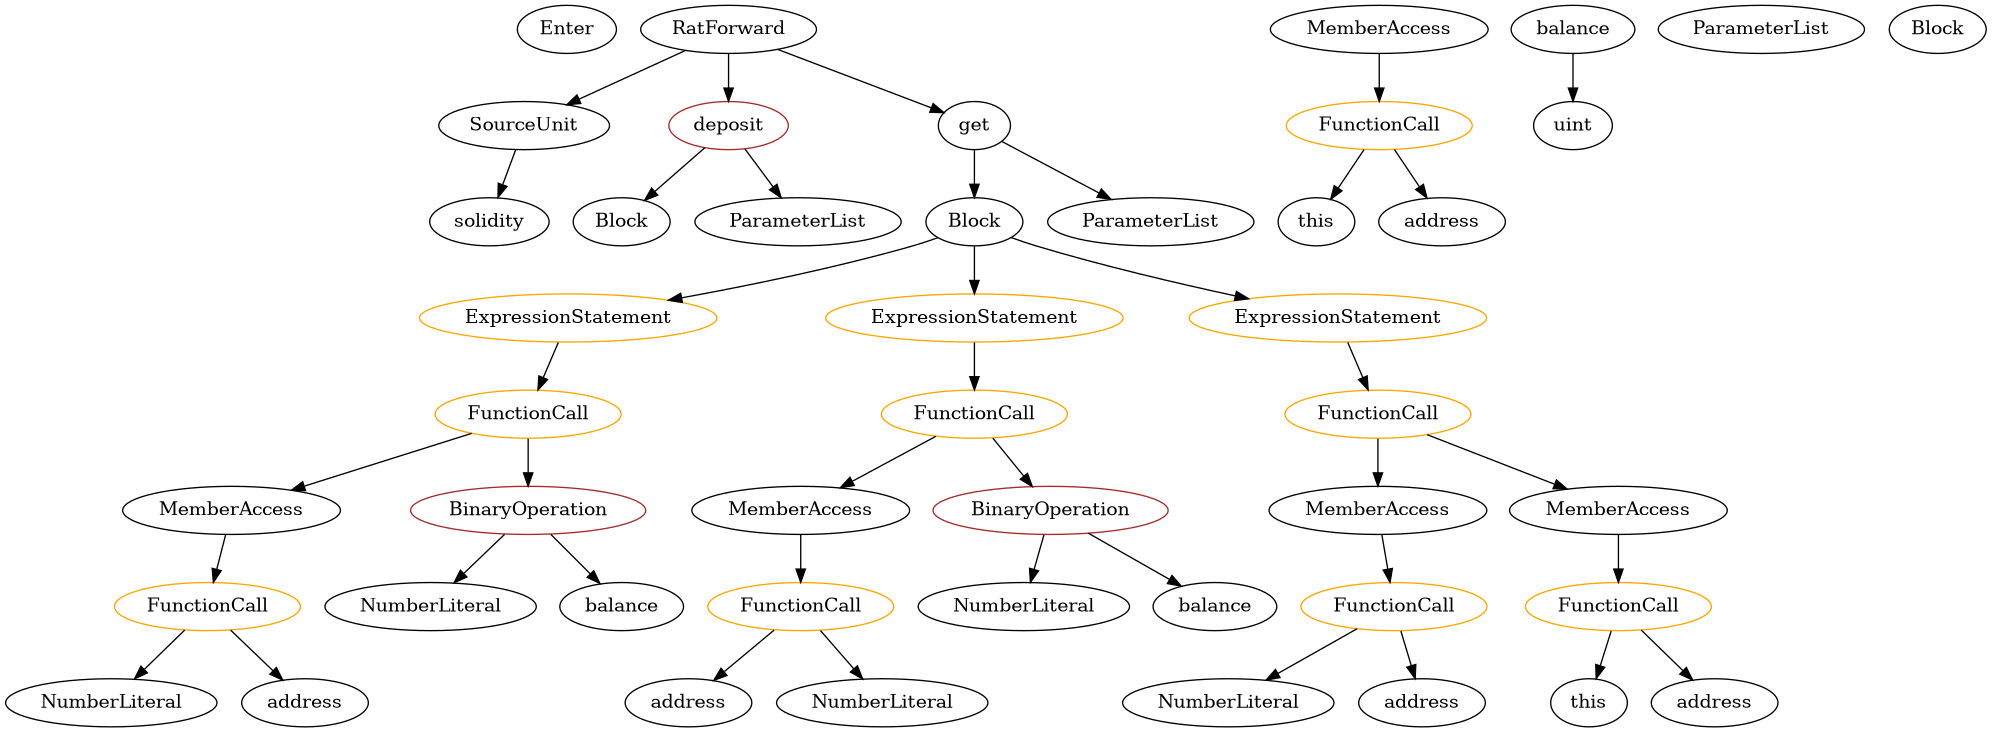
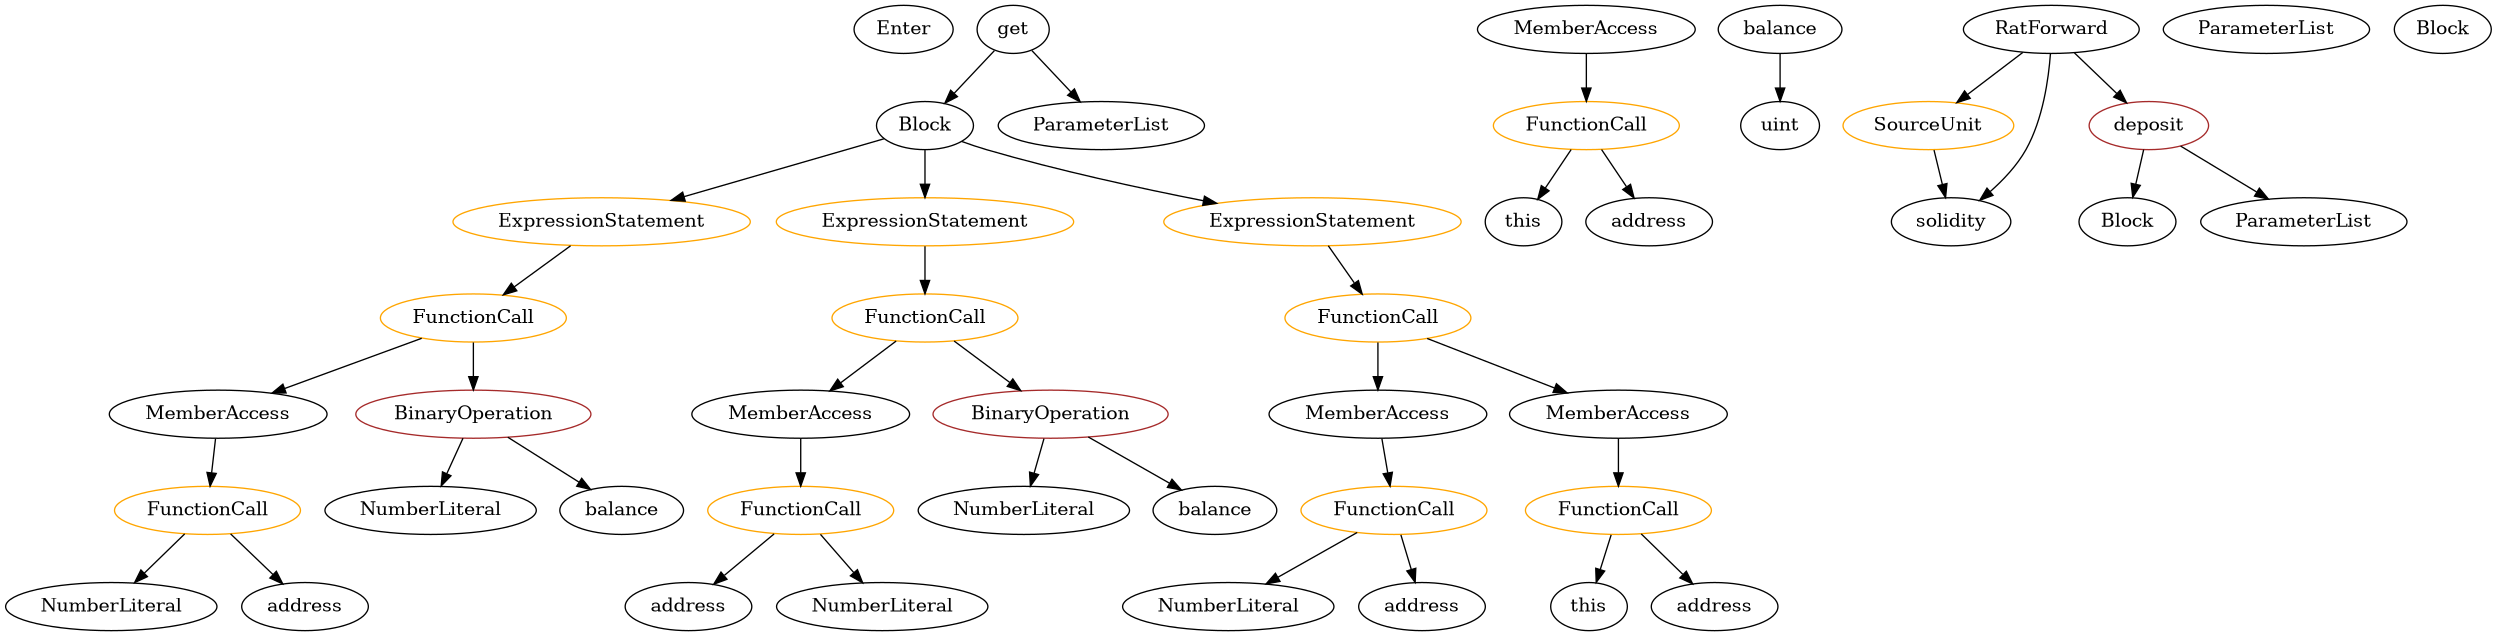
(855, 79) -> (2035, 129)
(524, 126) -> (1928, 126)
